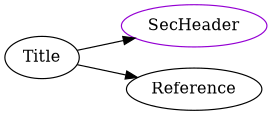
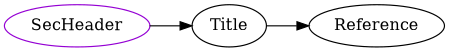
(100, 45) -> (165, 26)
